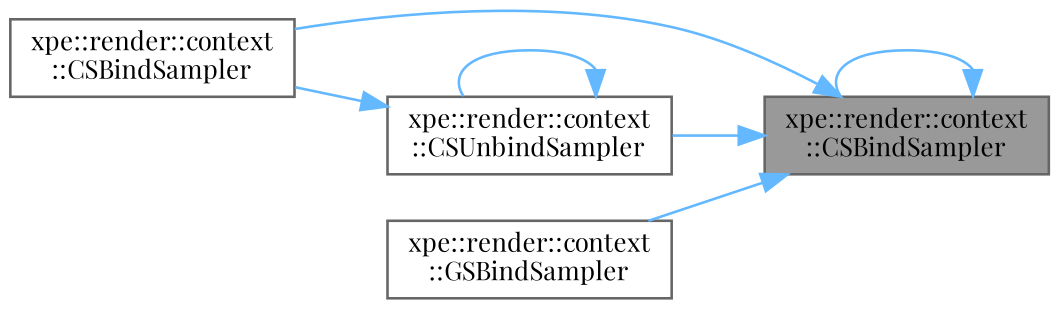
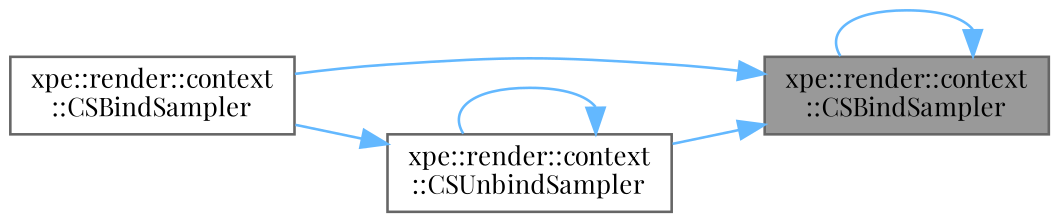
(530, 260) -> none
